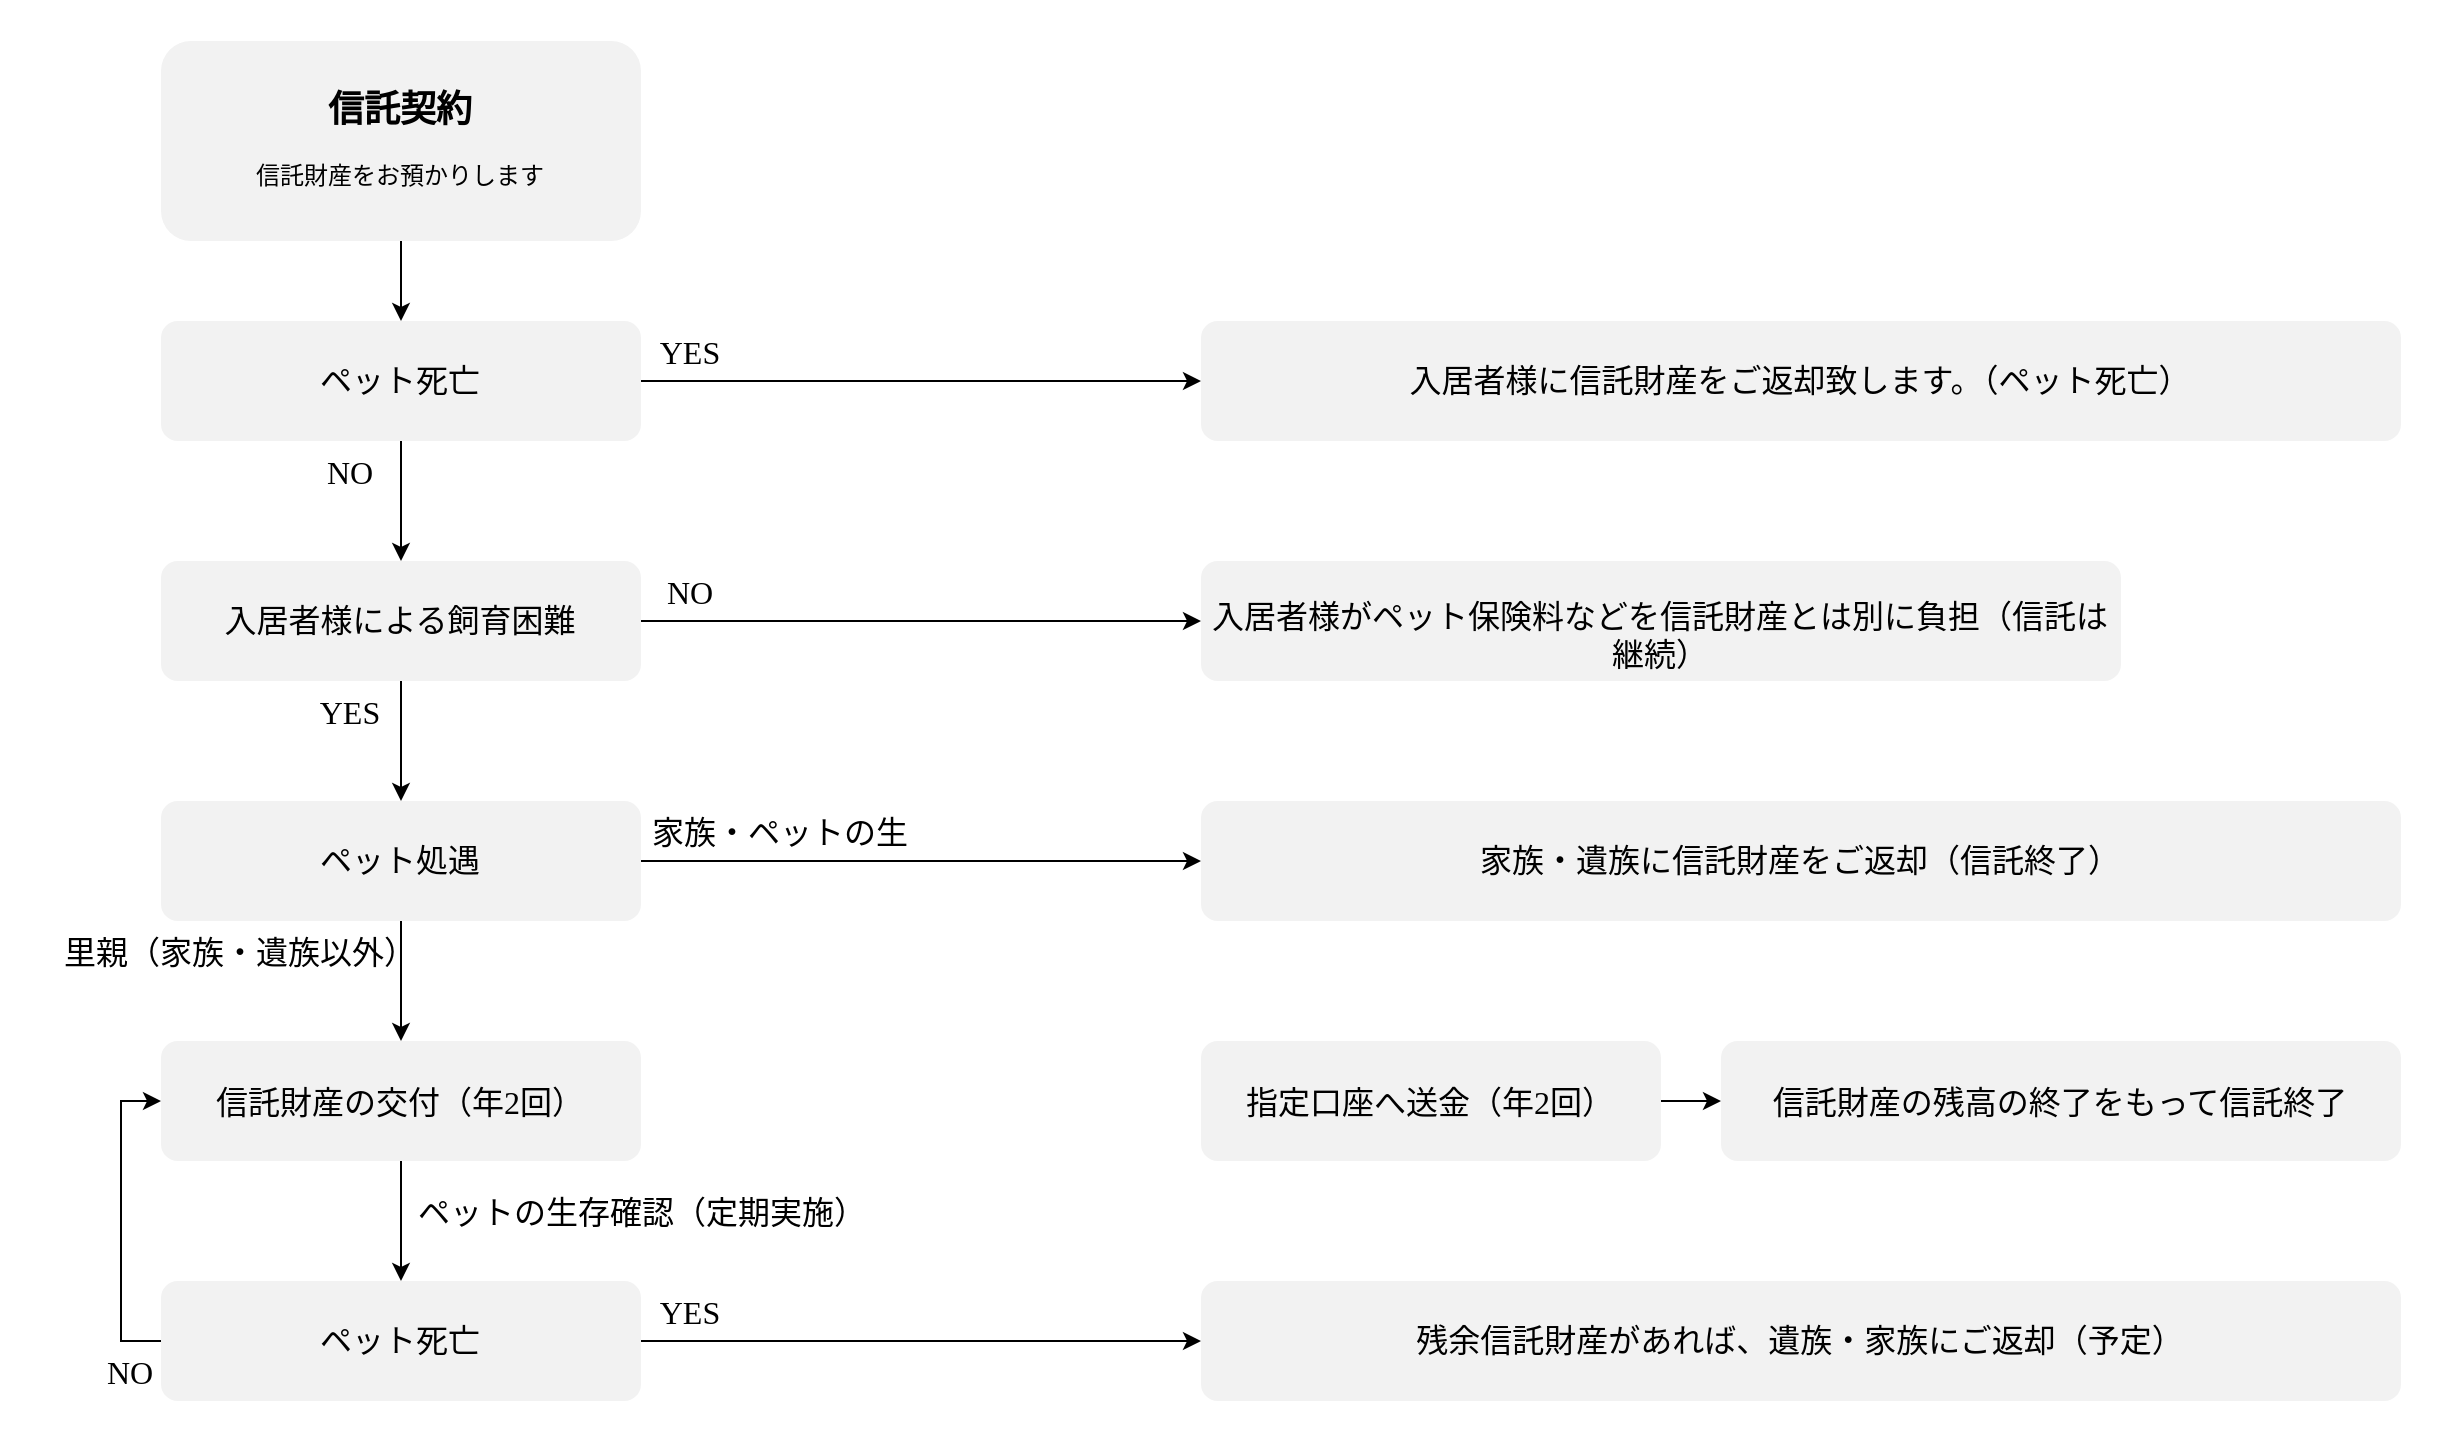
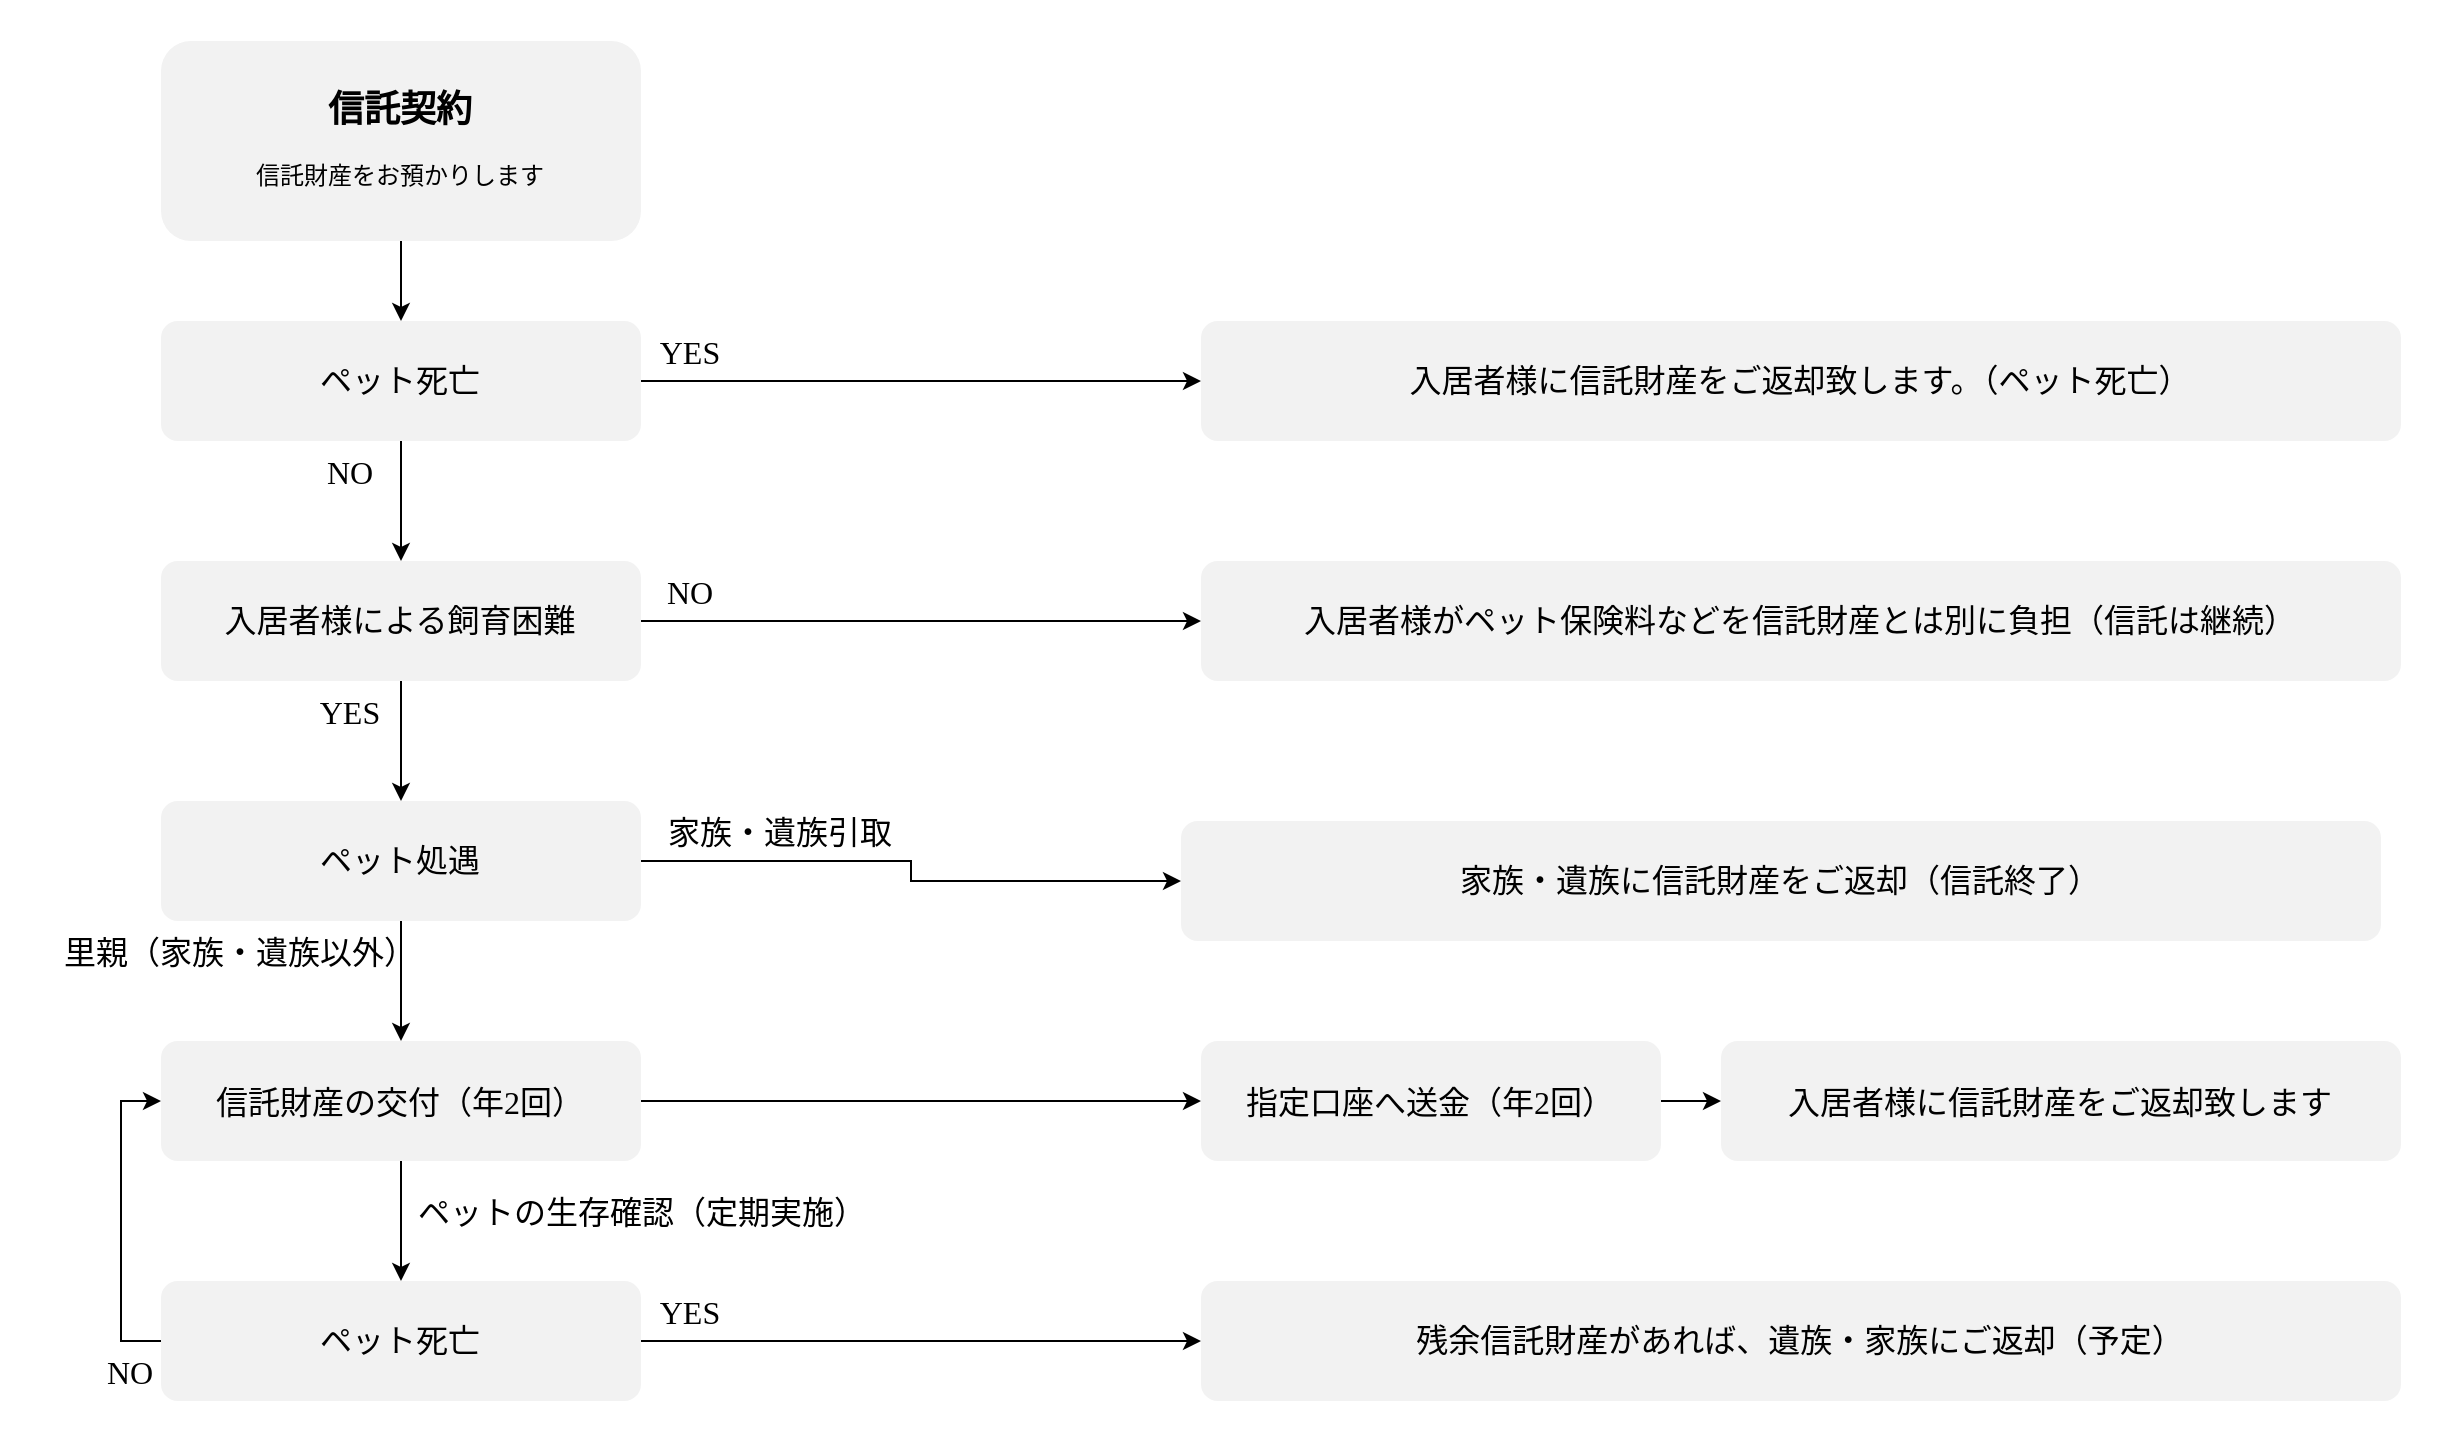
(1661, 621) -> (1801, 621)
(781, 801) -> (781, 801)
(1801, 861) -> (1781, 881)
none -> (914, 1101)
(2061, 1101) -> (2061, 1101)
